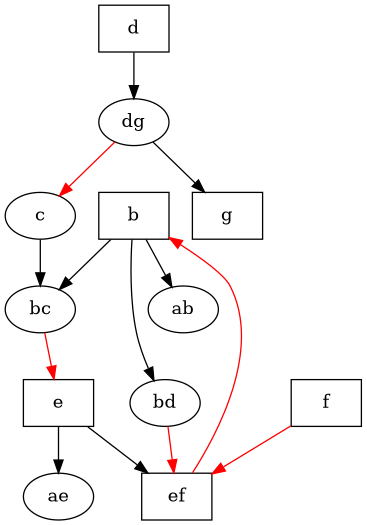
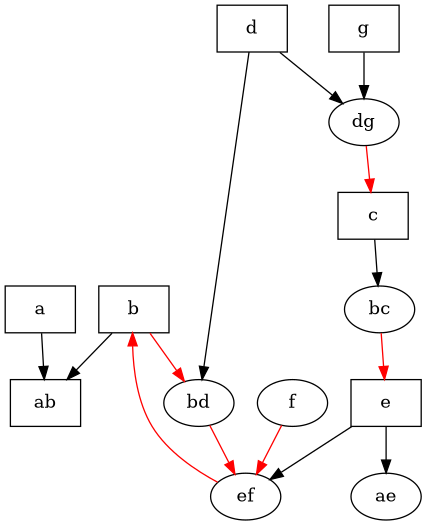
(174, 163) -> (364, 69)
none -> (226, 209)
(40, 216) -> (373, 216)
(90, 260) -> none
(133, 305) -> (163, 352)
none -> (40, 309)
(183, 309) -> (45, 403)
(326, 403) -> (292, 403)
(177, 497) -> (246, 497)
